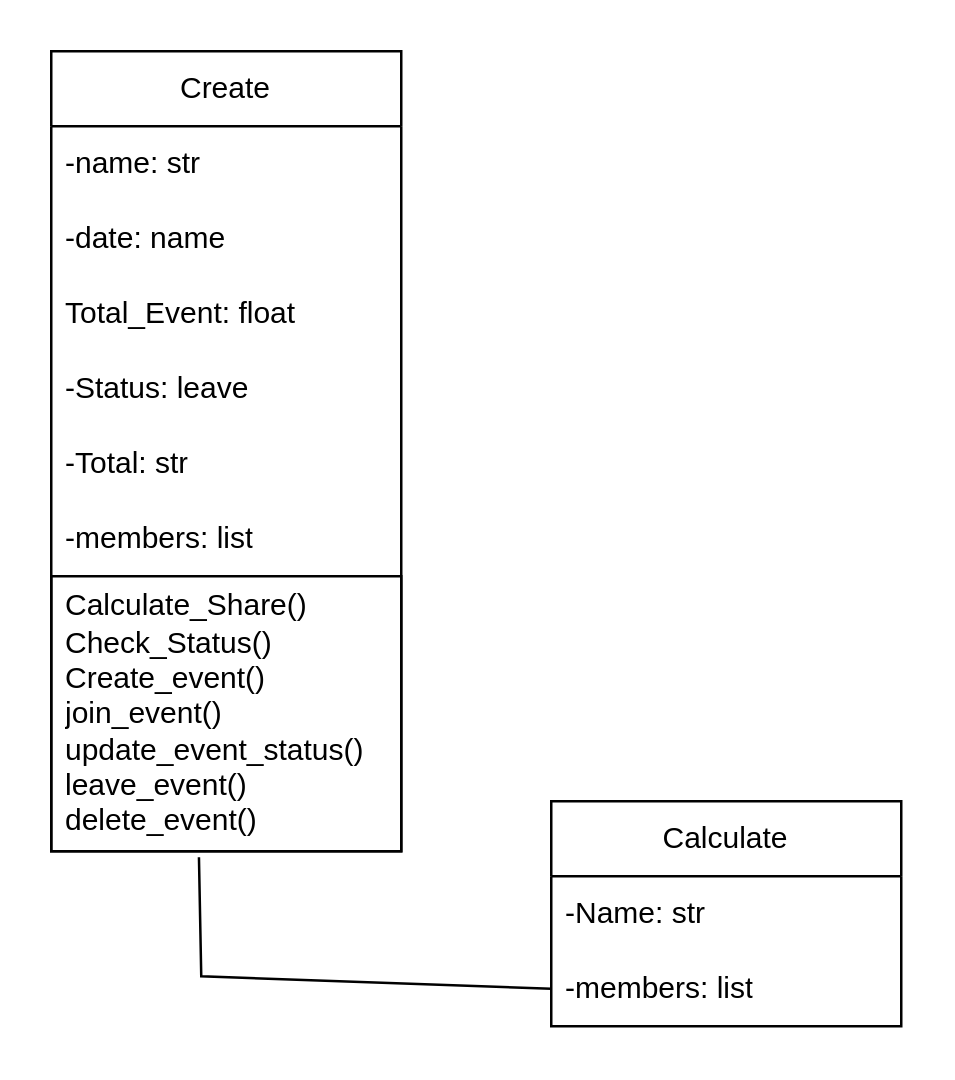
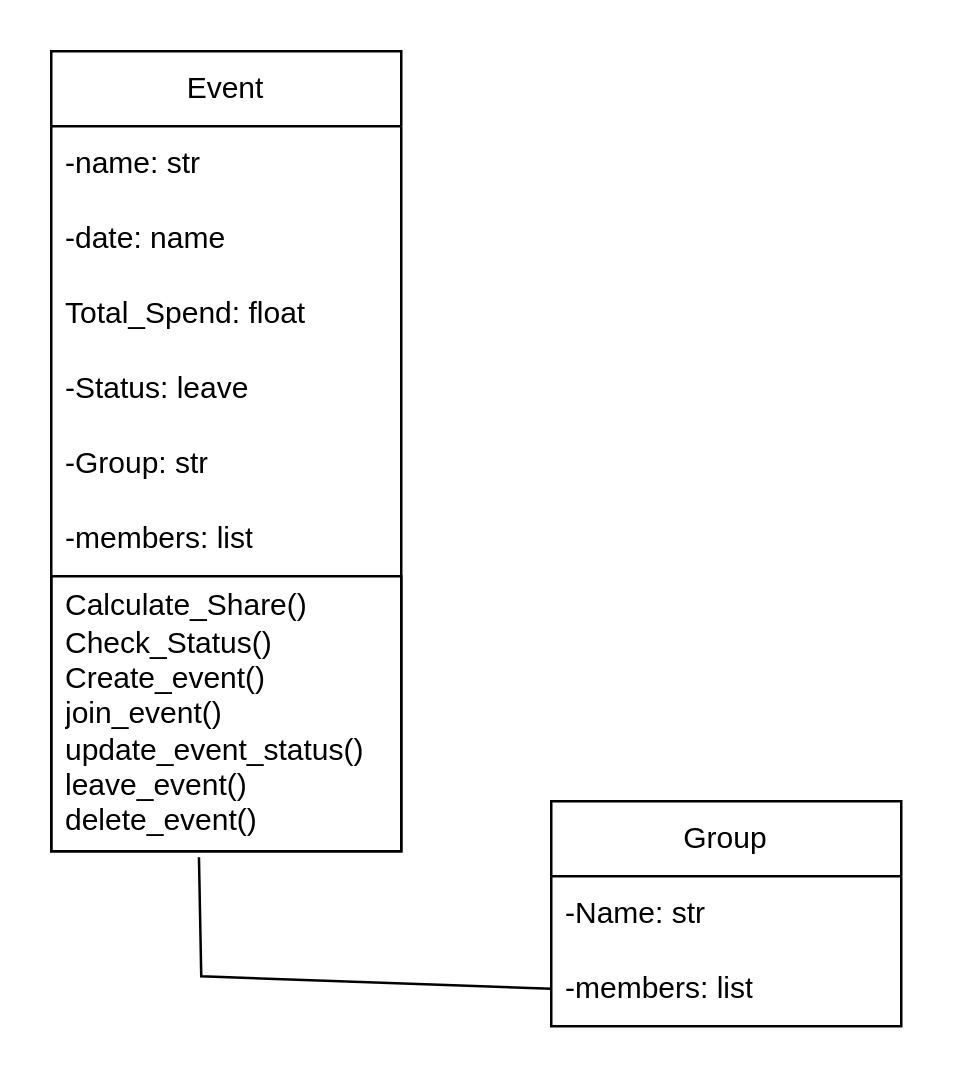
(226, 89) -> (226, 89)
(202, 314) -> (202, 314)
(147, 464) -> (151, 464)
(726, 839) -> (726, 839)
